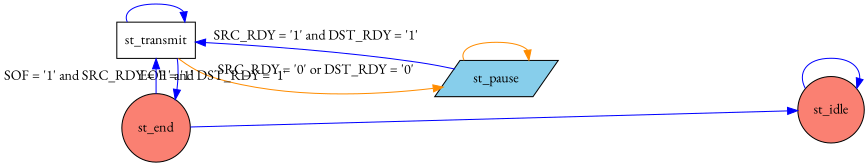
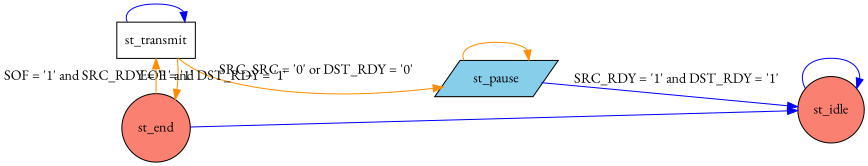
(331, 52) -> (664, 94)
(316, 70) -> (316, 70)
(178, 74) -> (178, 74)
(156, 81) -> (156, 81)
